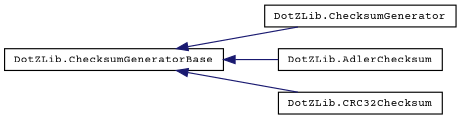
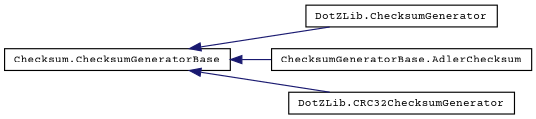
(114, 60) -> (117, 60)
(360, 60) -> (402, 60)
(360, 103) -> (402, 103)
